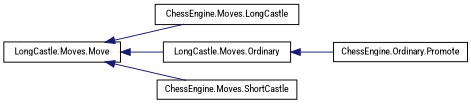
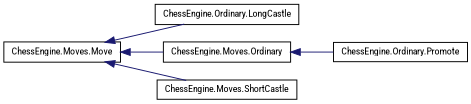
(227, 14) -> (227, 14)
(62, 52) -> (62, 52)
(227, 52) -> (227, 52)
